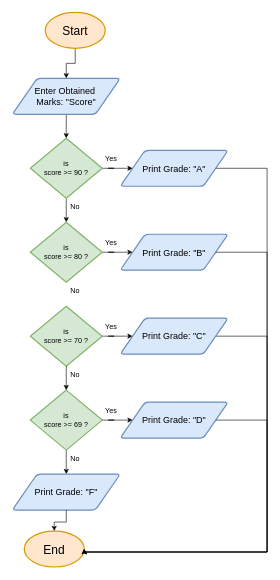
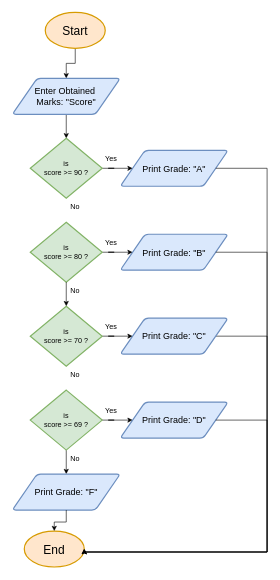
(66, 216) -> none
none -> (66, 300)
(66, 384) -> none
